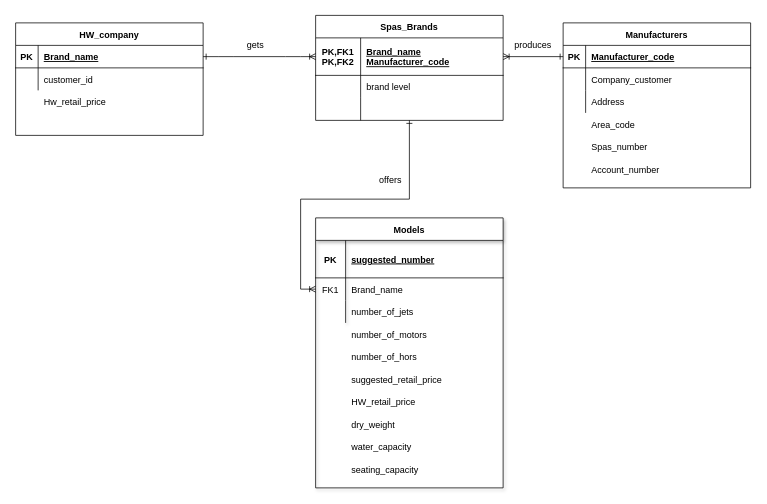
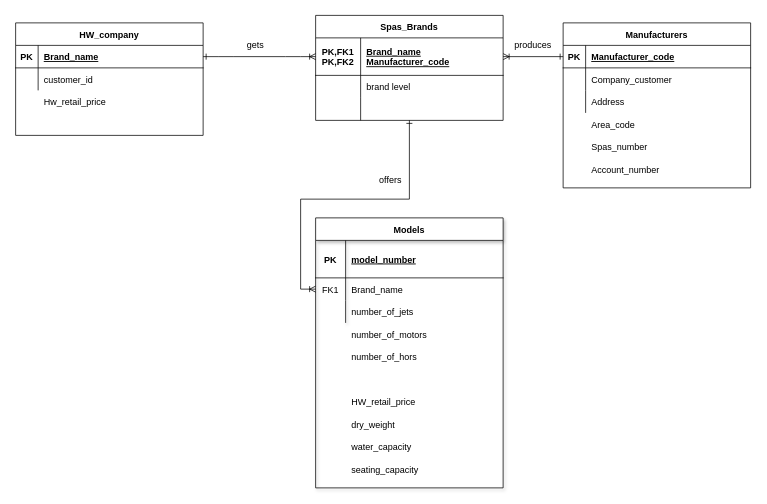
(391, 260) -> (380, 260)
(424, 379) -> none
